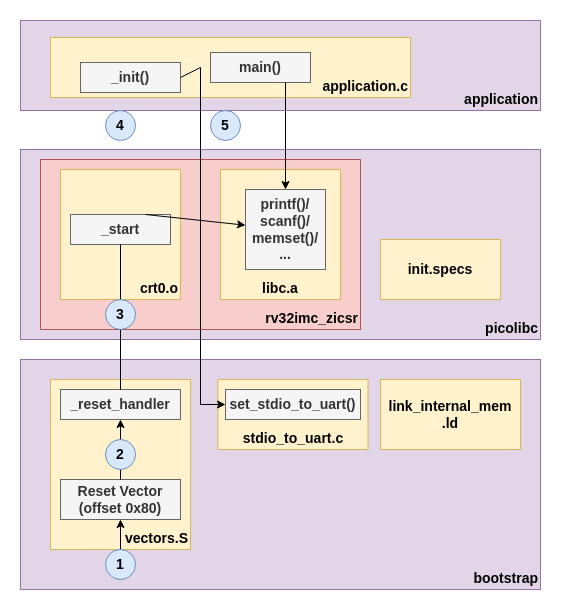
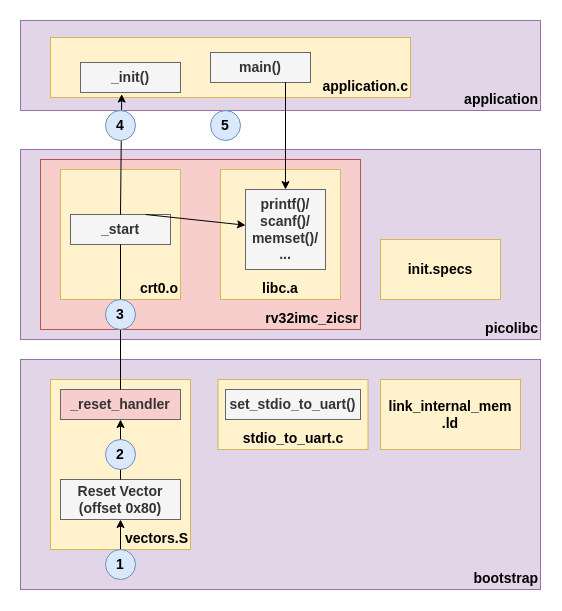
none -> (121, 177)
(201, 234) -> none
(121, 405) -> (121, 405)
